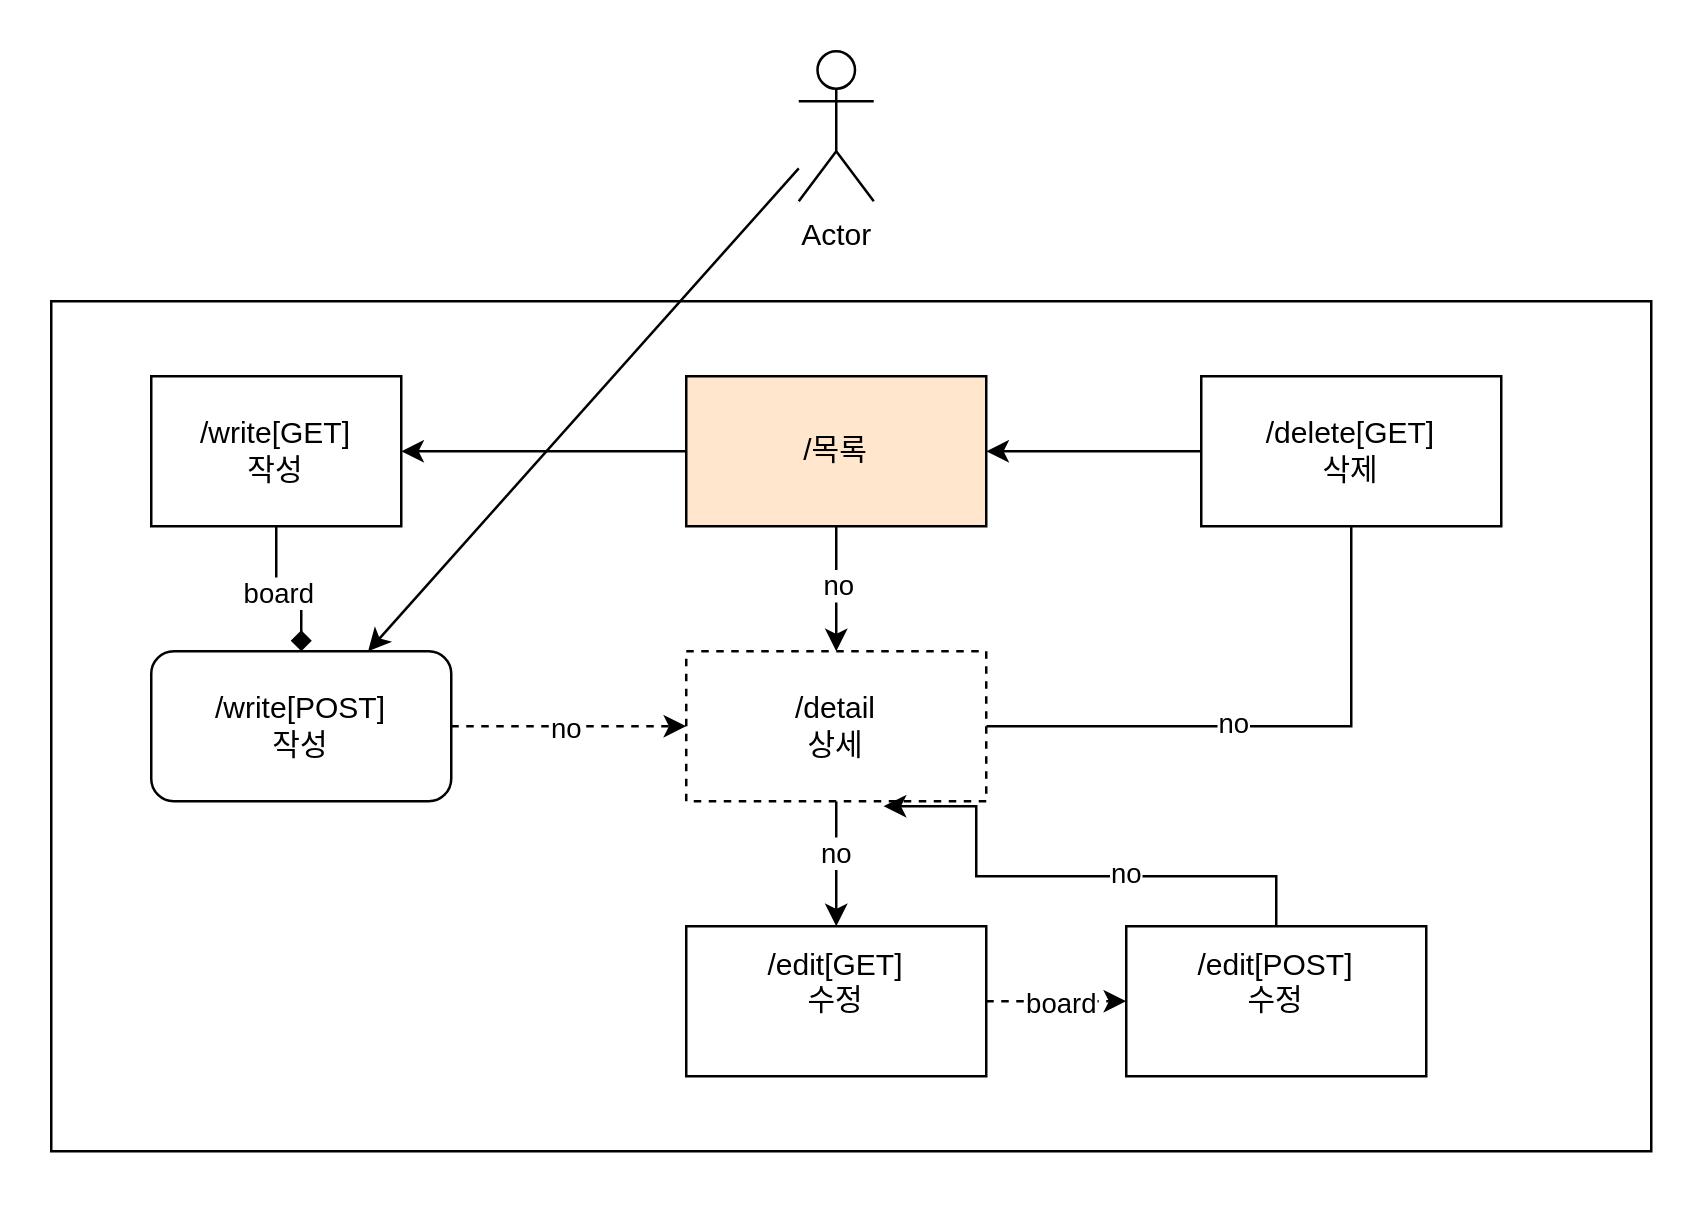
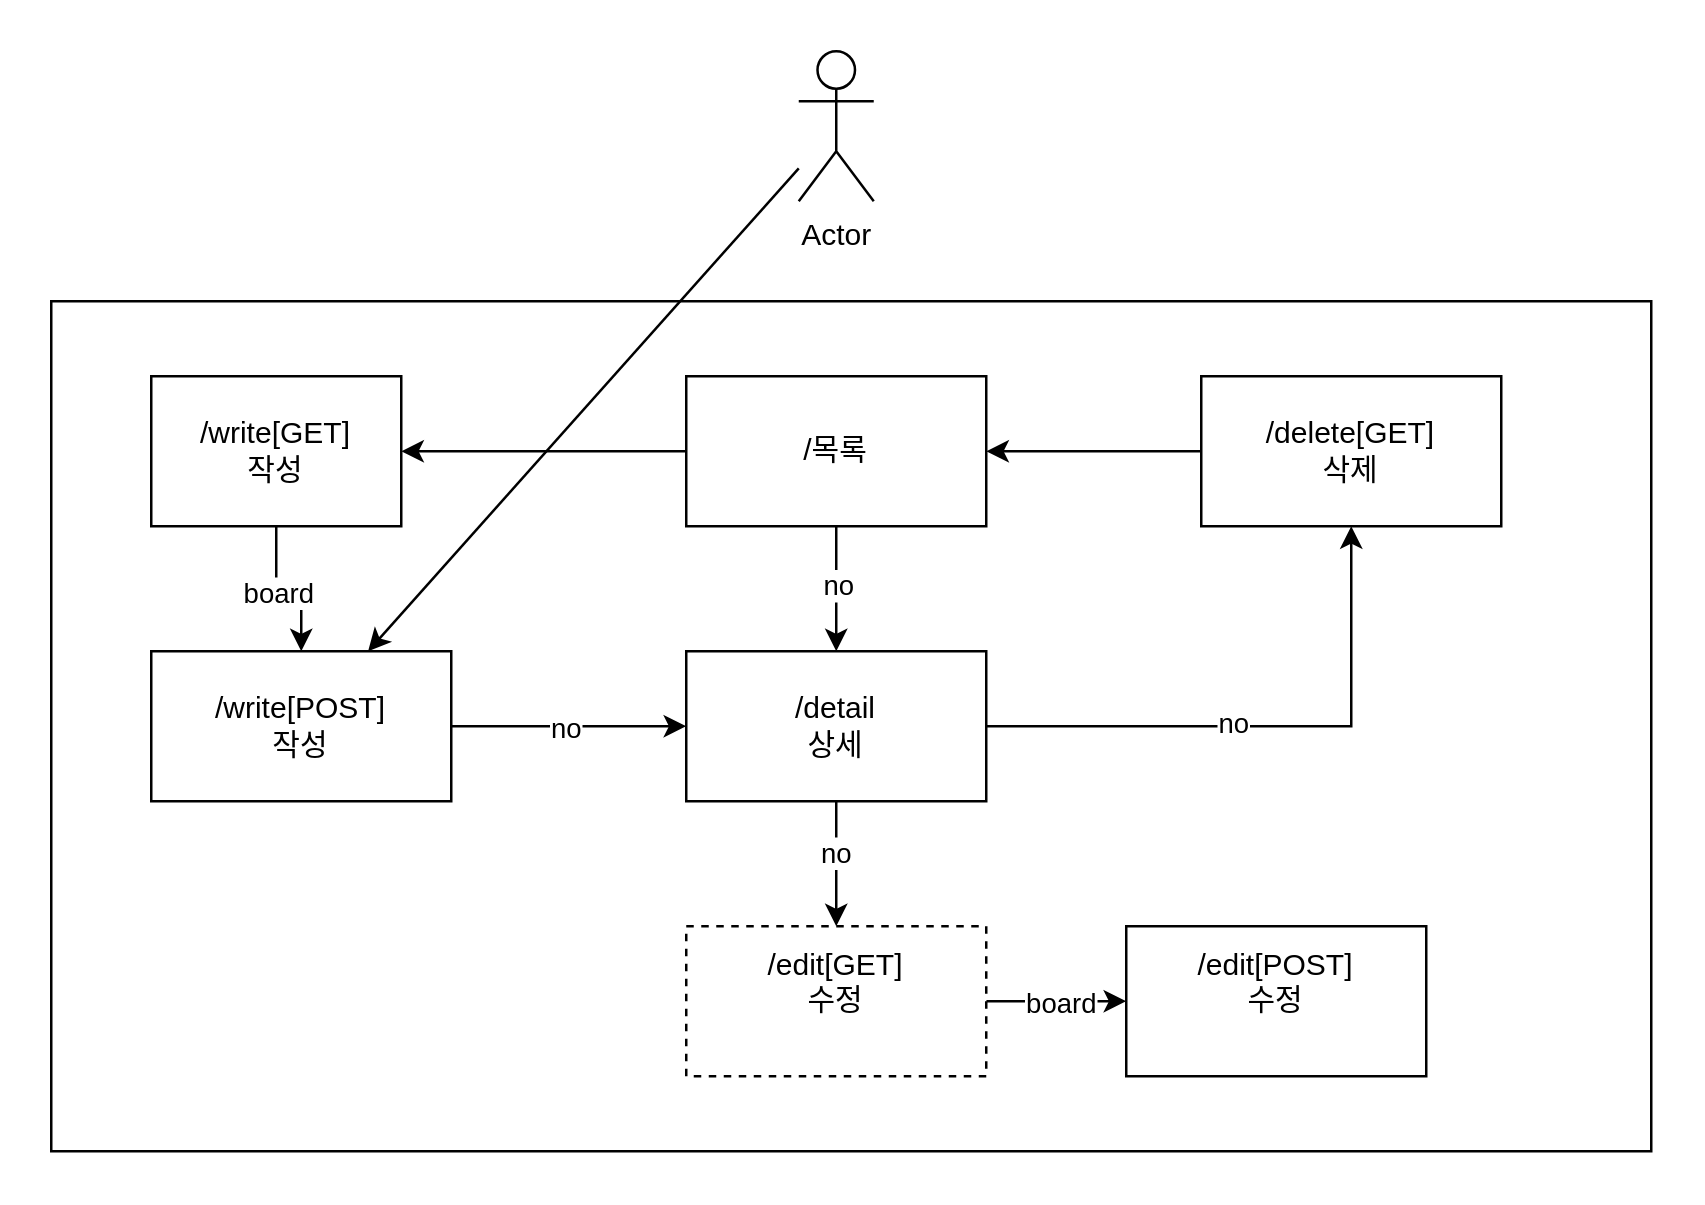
(836, 451) -> (836, 451)
(1351, 537) -> (1351, 544)
(301, 631) -> (301, 632)
(301, 726) -> (301, 726)
(504, 726) -> (504, 726)
(836, 726) -> (836, 726)
(1078, 876) -> none
(836, 1001) -> (836, 1001)
(1007, 1001) -> (1007, 1001)
